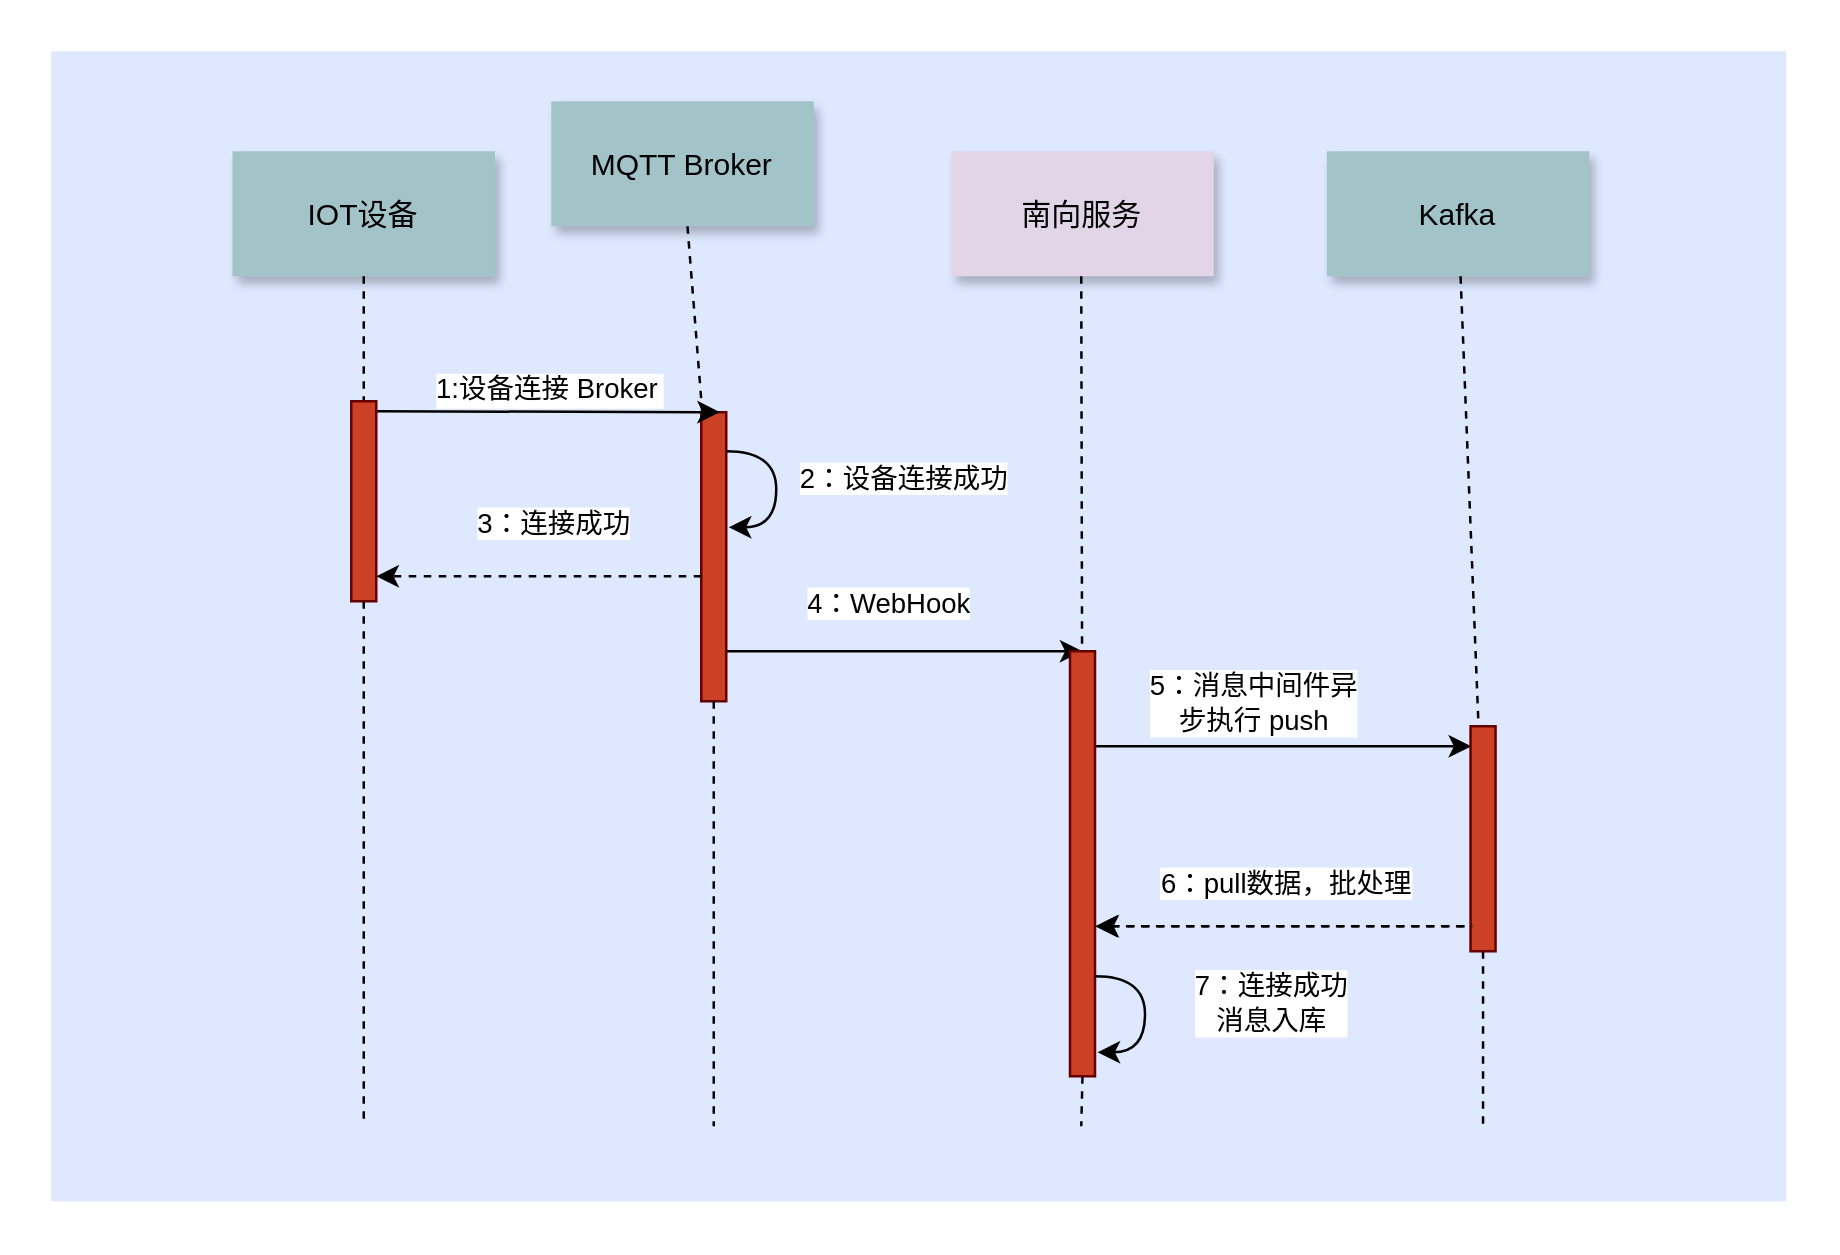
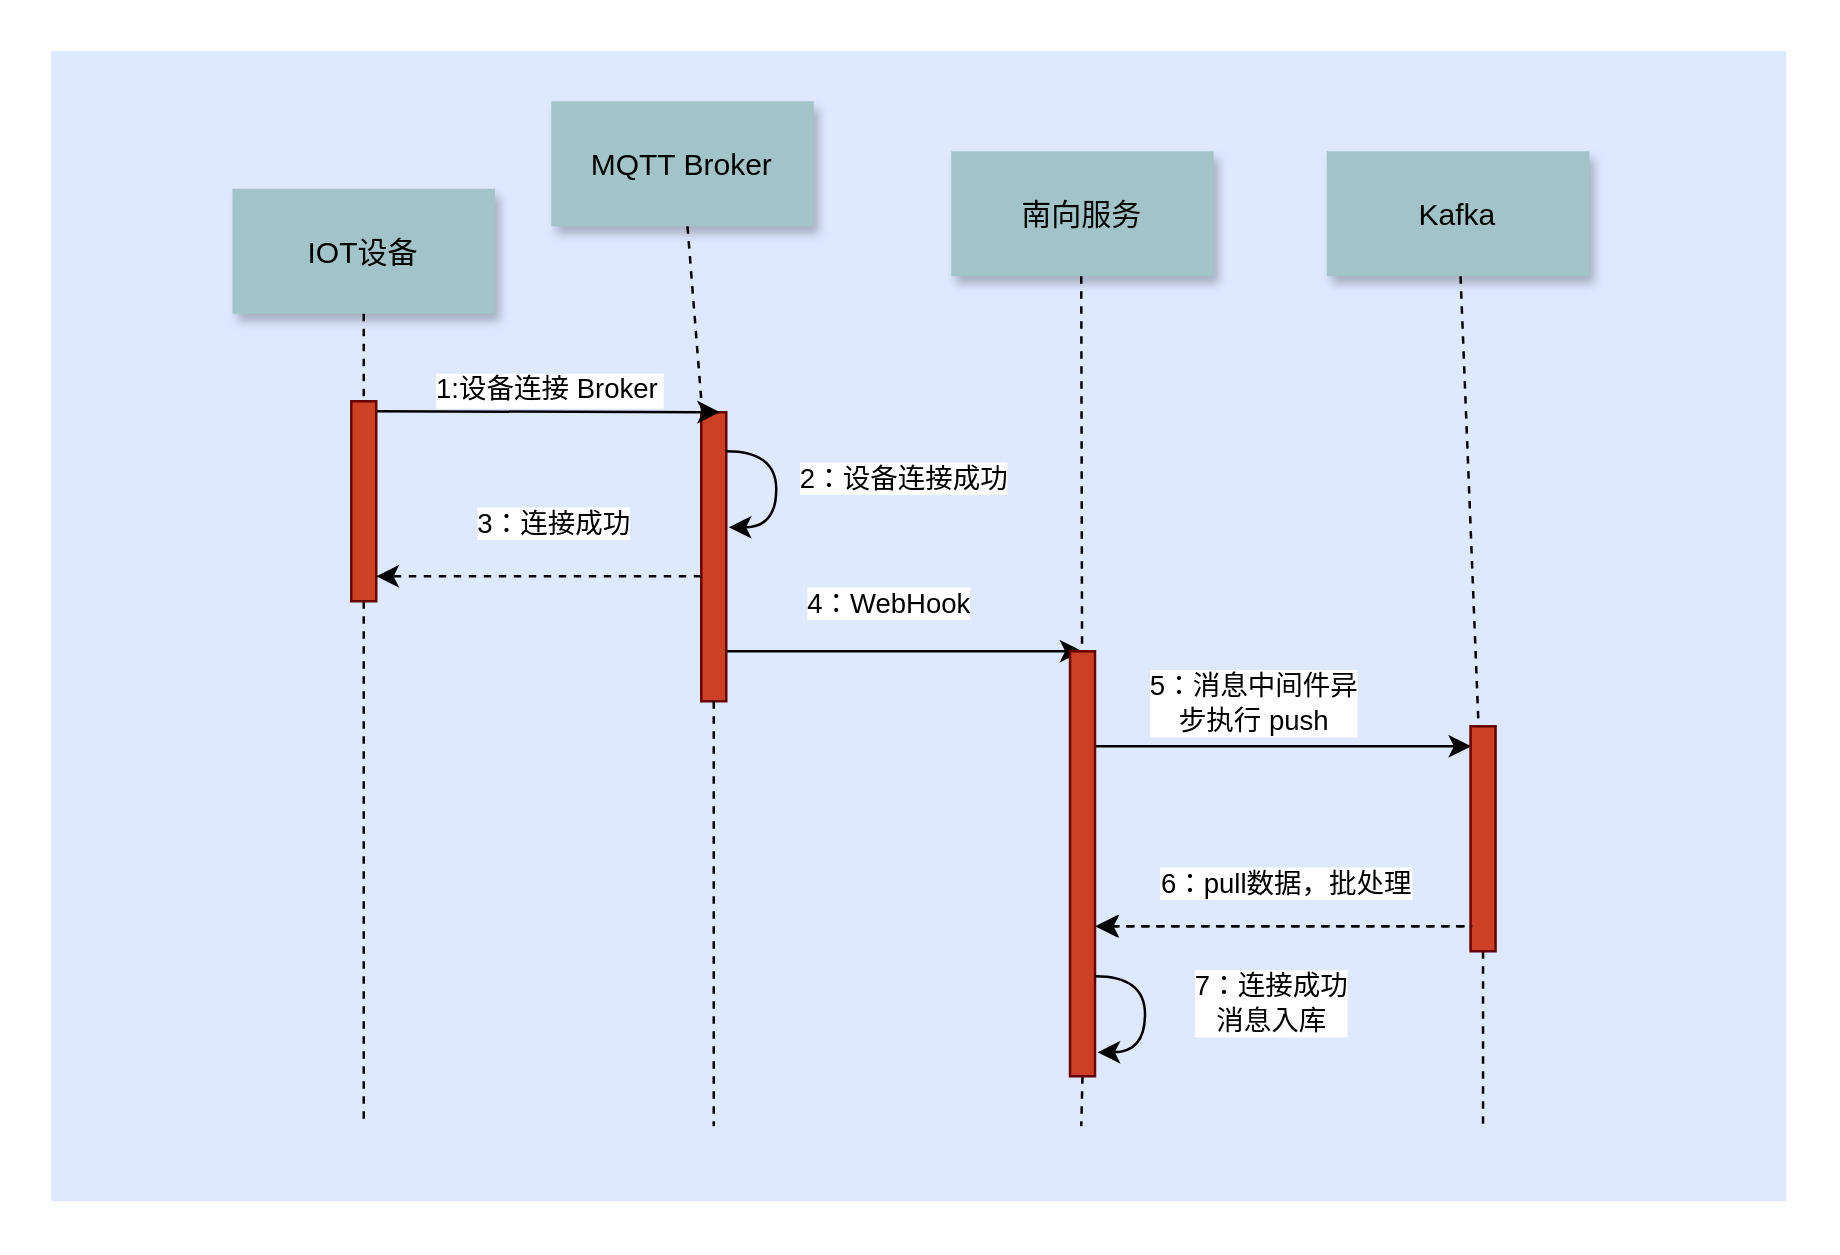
(364, 214) -> (364, 251)
(1083, 214) -> (1083, 214)
